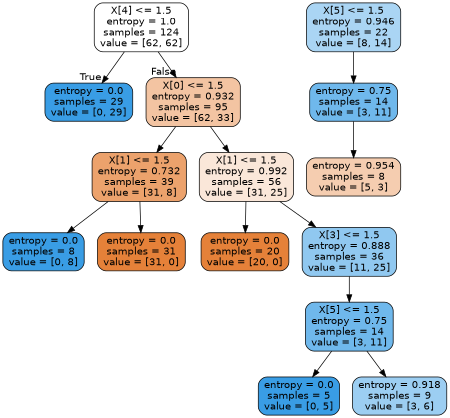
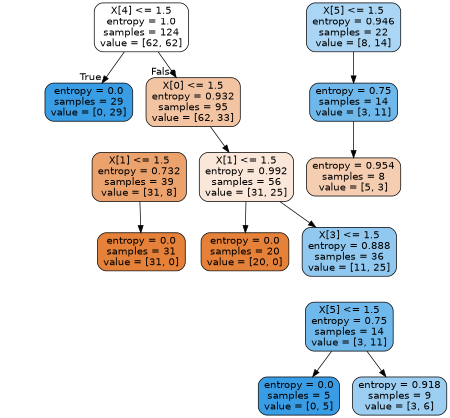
(168, 137) -> none
(44, 252) -> none
(349, 285) -> none
